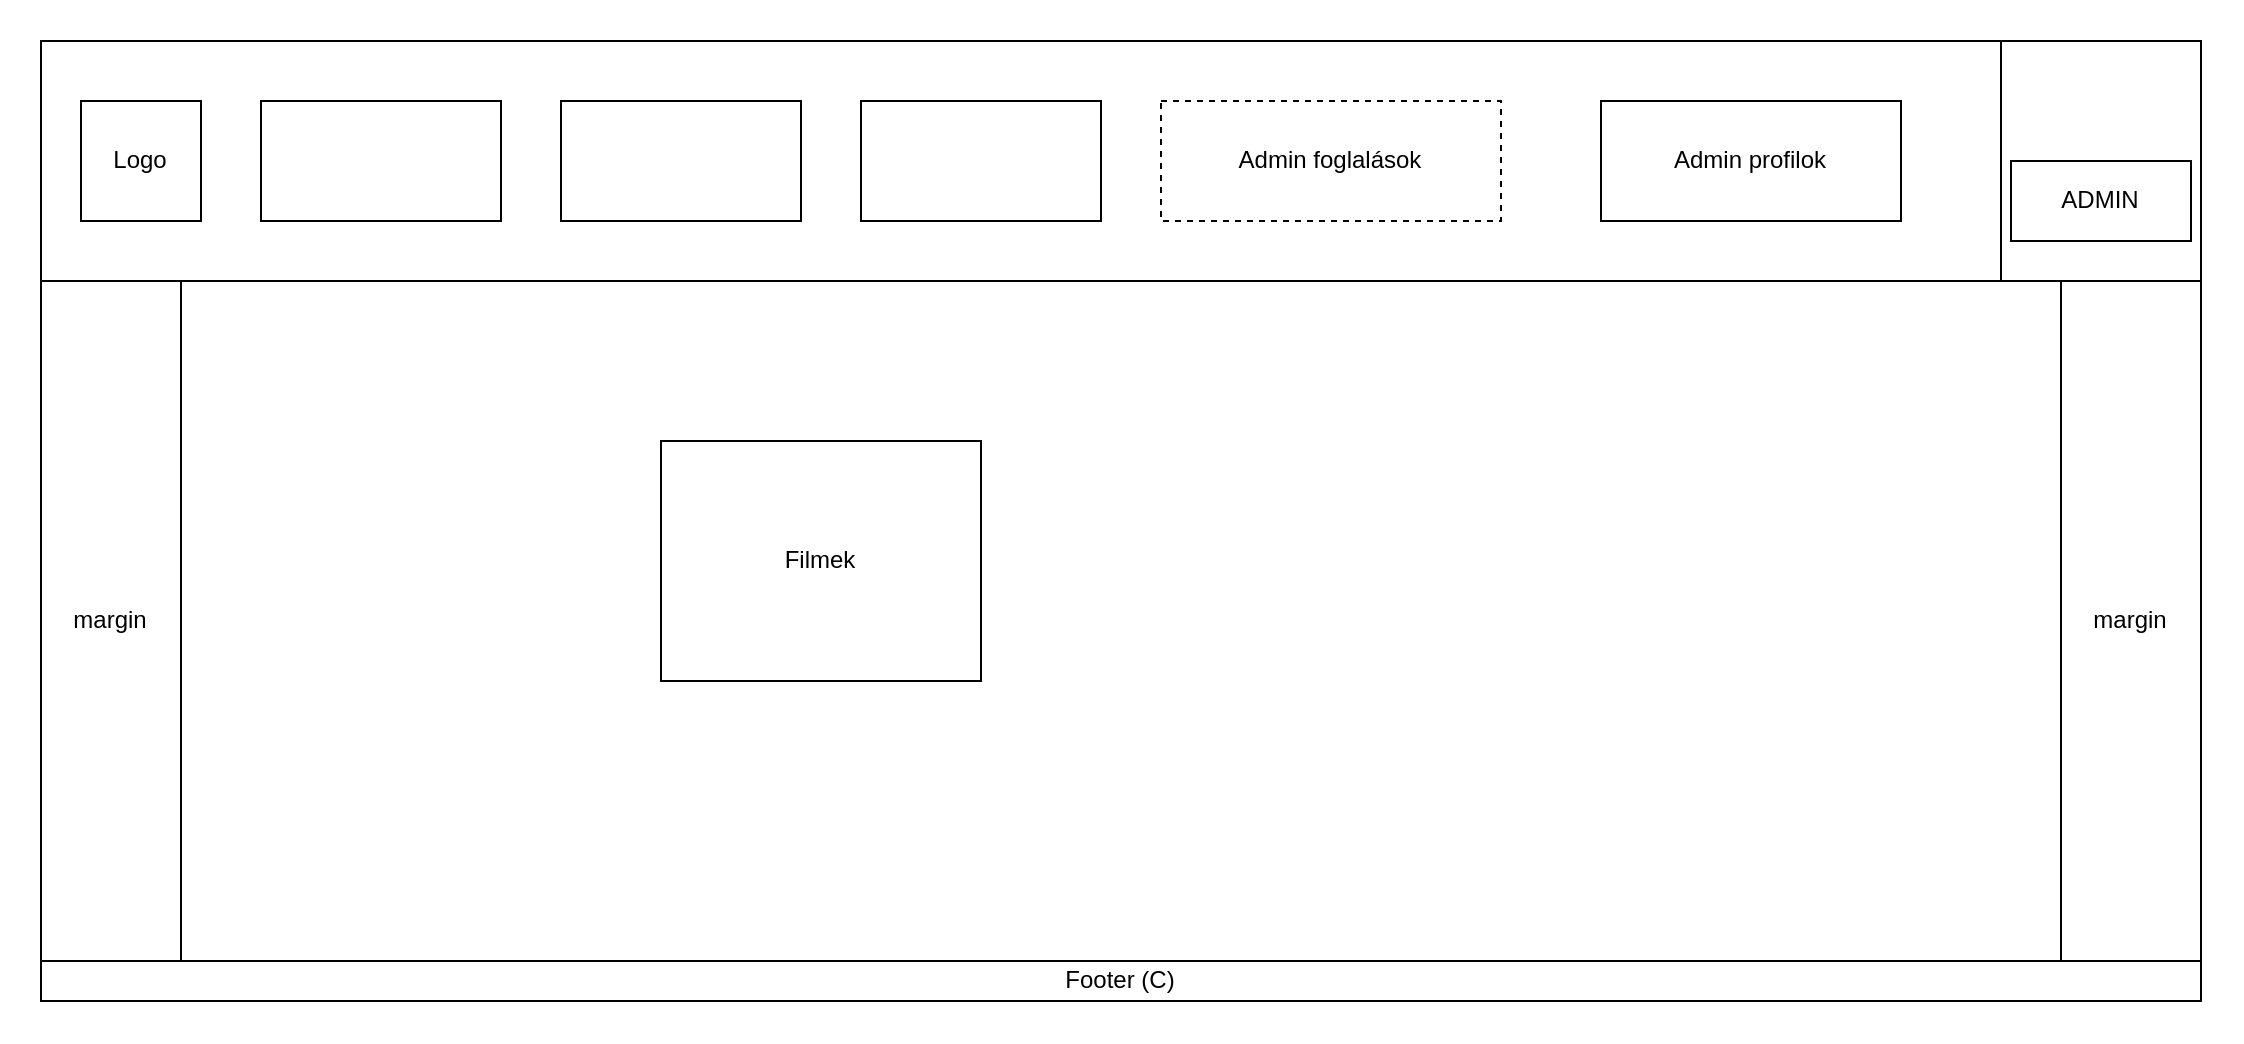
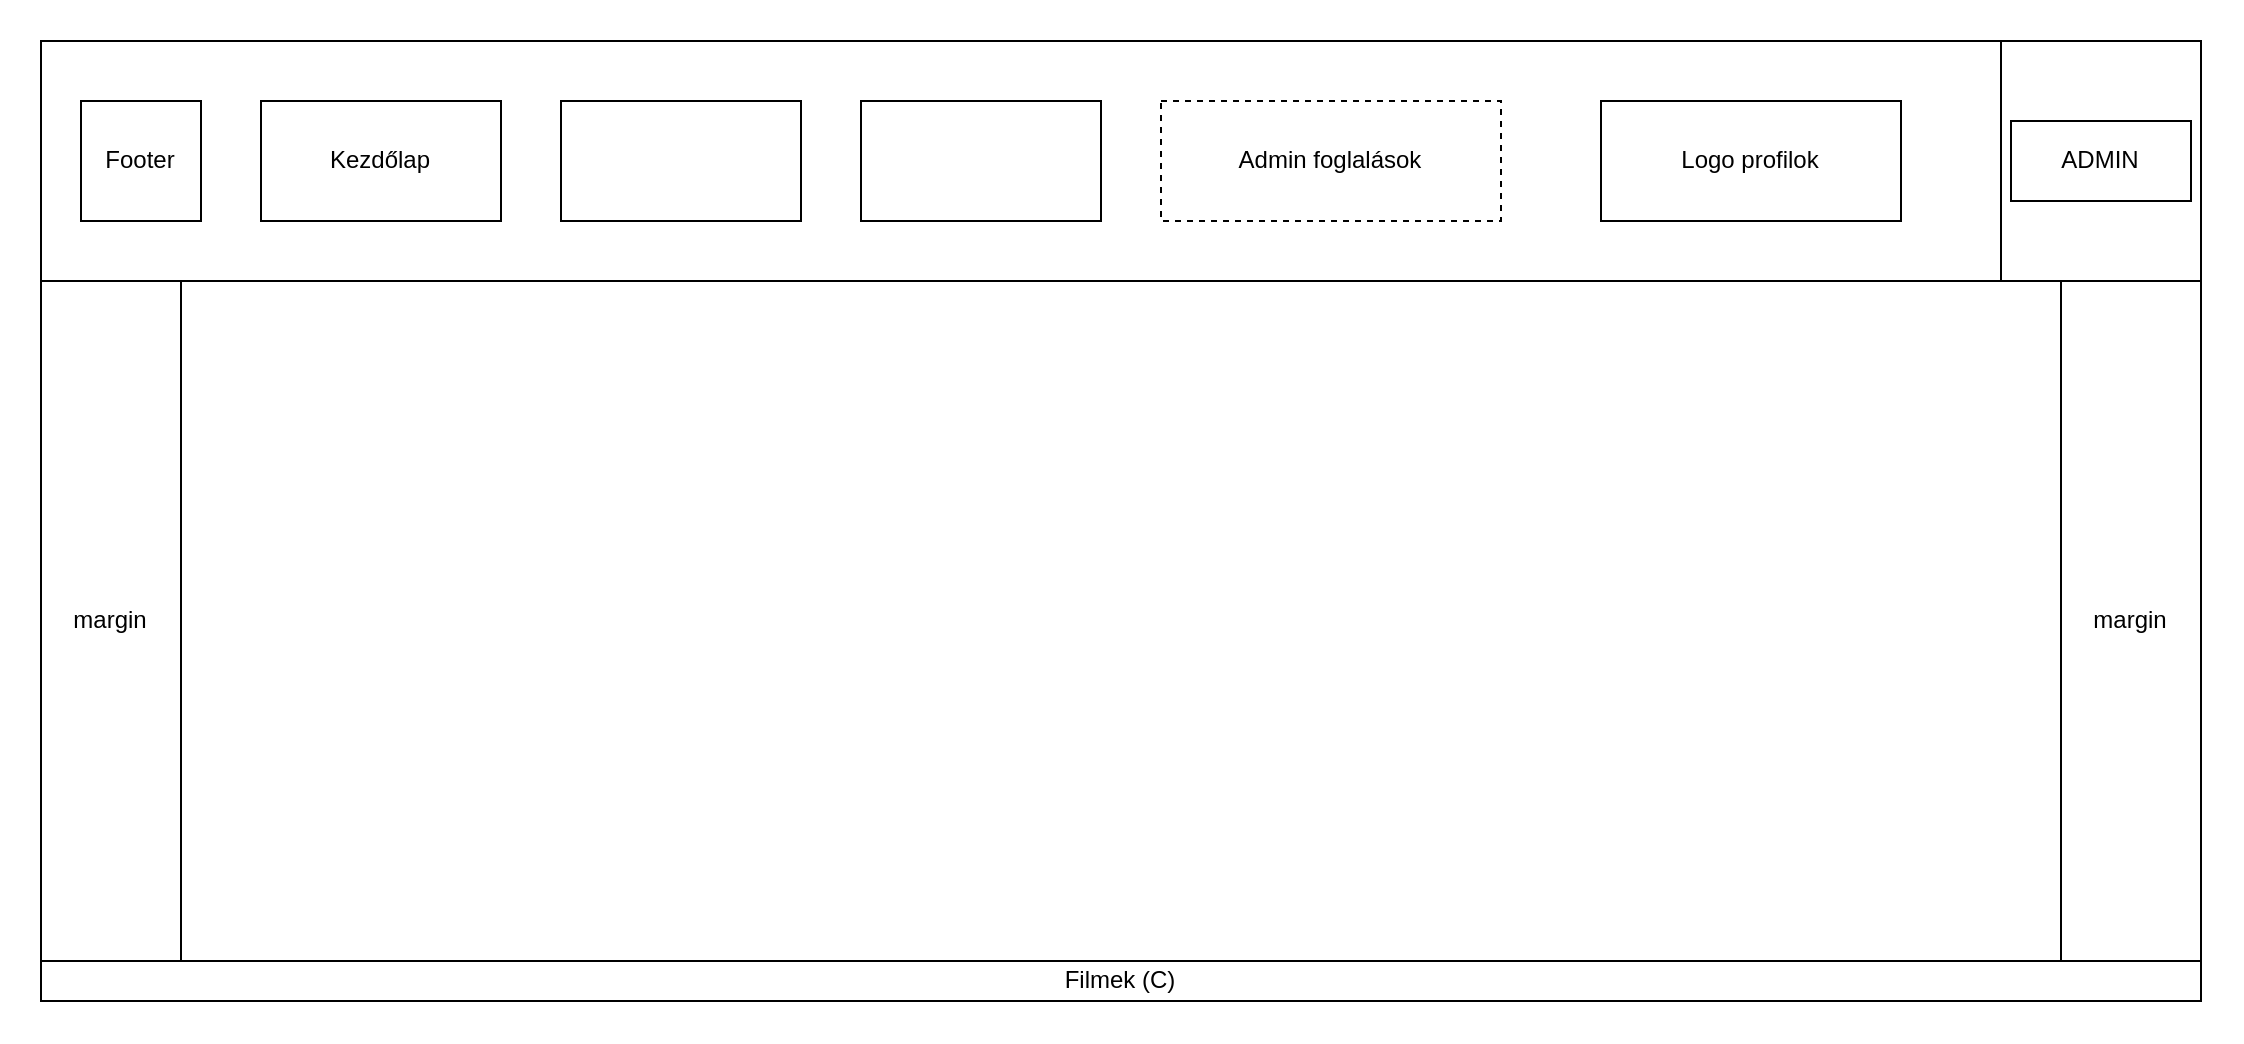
(141, 161) -> (141, 161)
none -> (381, 161)
(1751, 161) -> (1751, 161)
(2101, 201) -> (2101, 161)
(821, 561) -> none
(1121, 981) -> (1121, 981)
